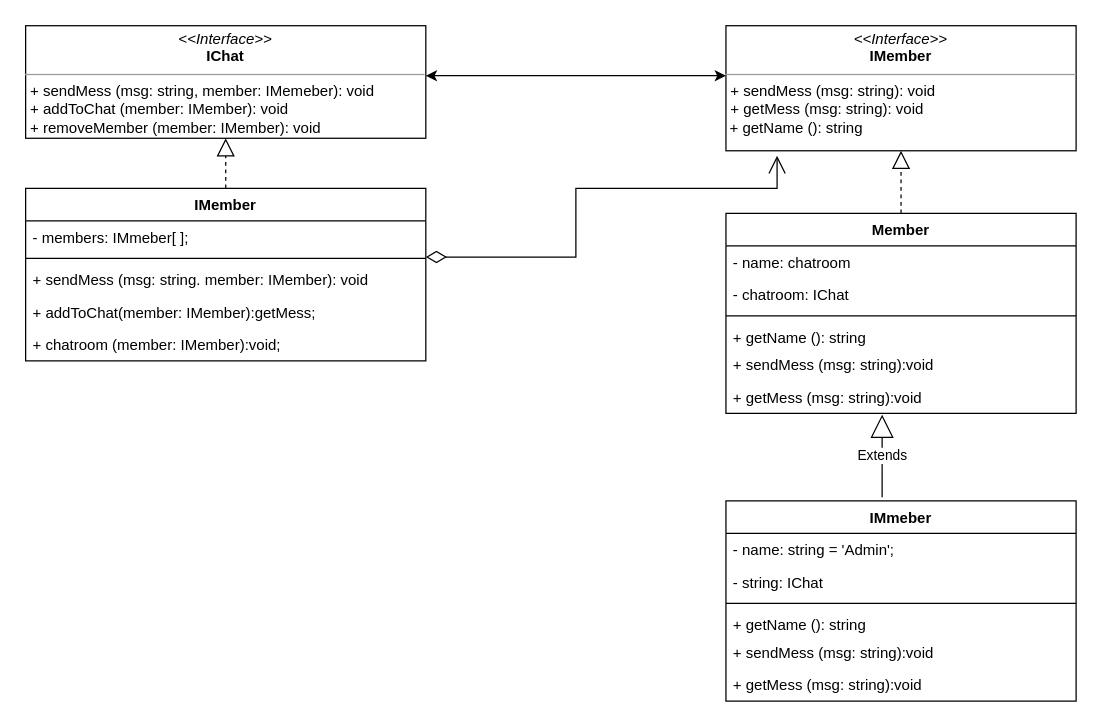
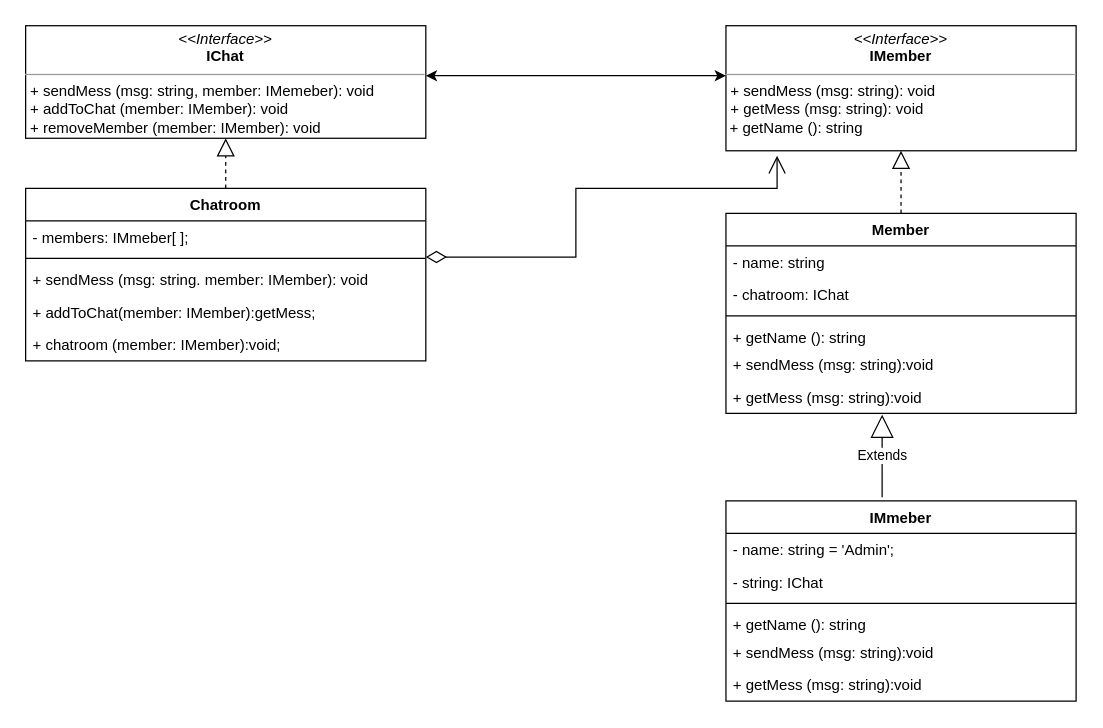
(225, 205) -> (225, 205)
(794, 263) -> (784, 263)
